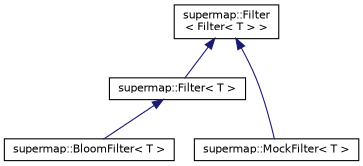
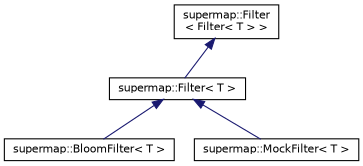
(261, 92) -> (232, 122)
